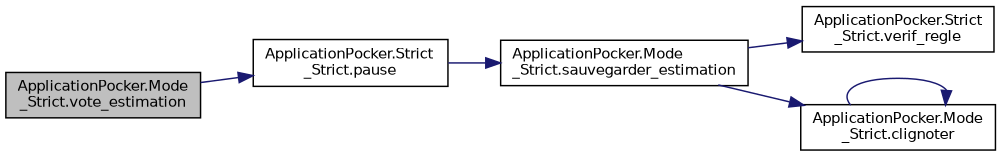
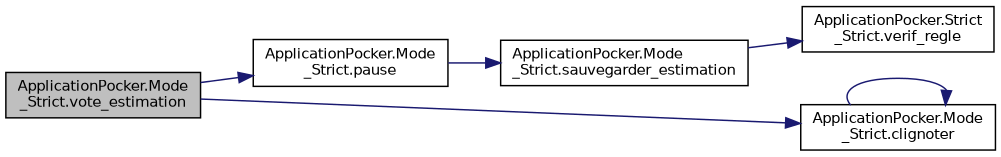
(351, 63) -> (351, 63)
(754, 93) -> (493, 111)
